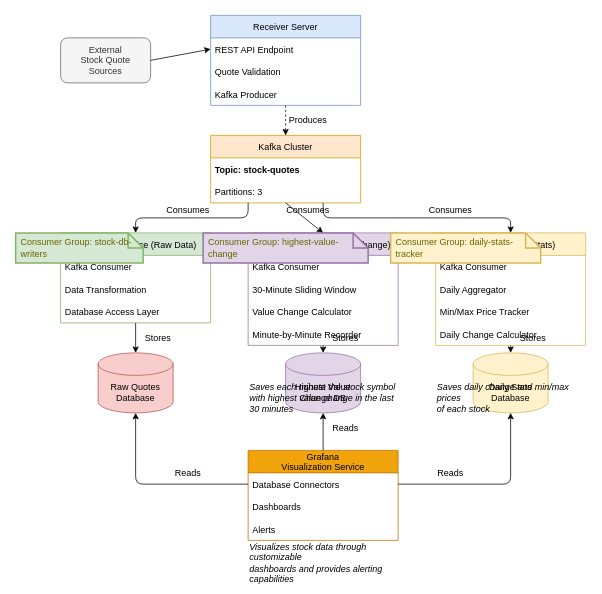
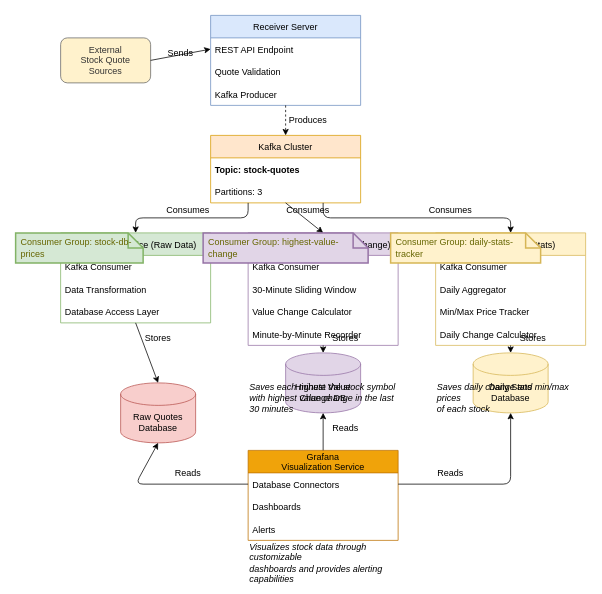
none -> (180, 53)
(105, 60) -> (105, 60)
(82, 248) -> (82, 248)
(135, 383) -> (158, 413)
